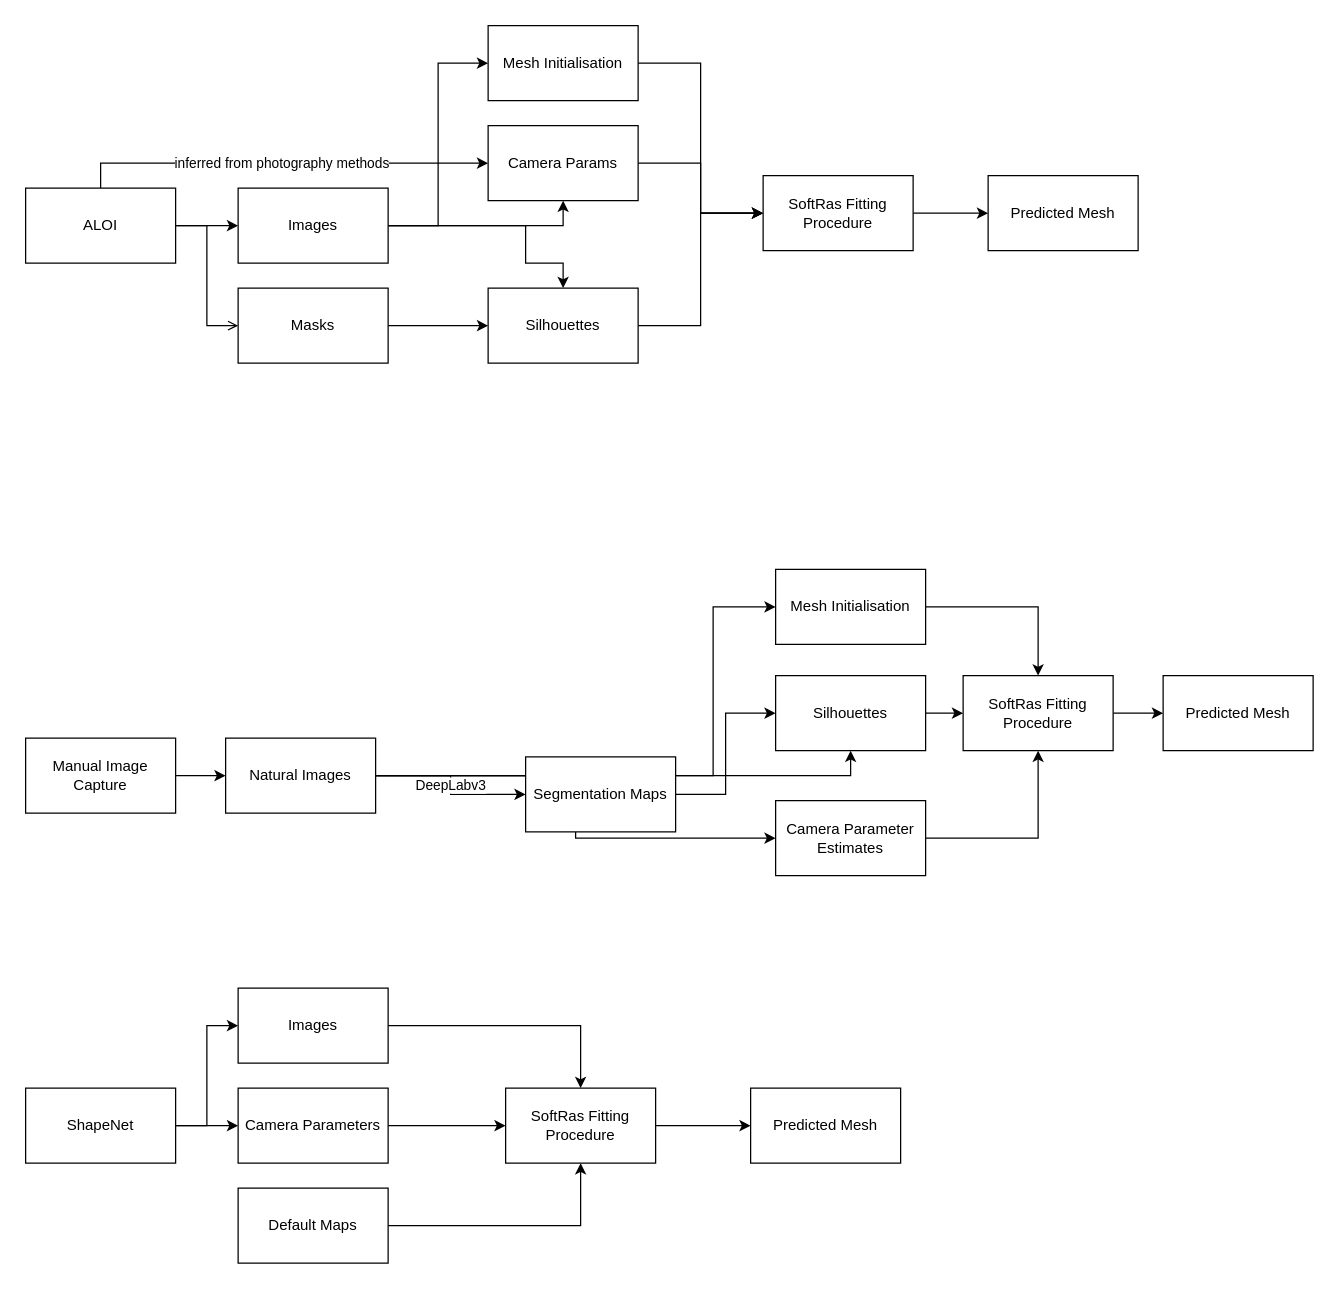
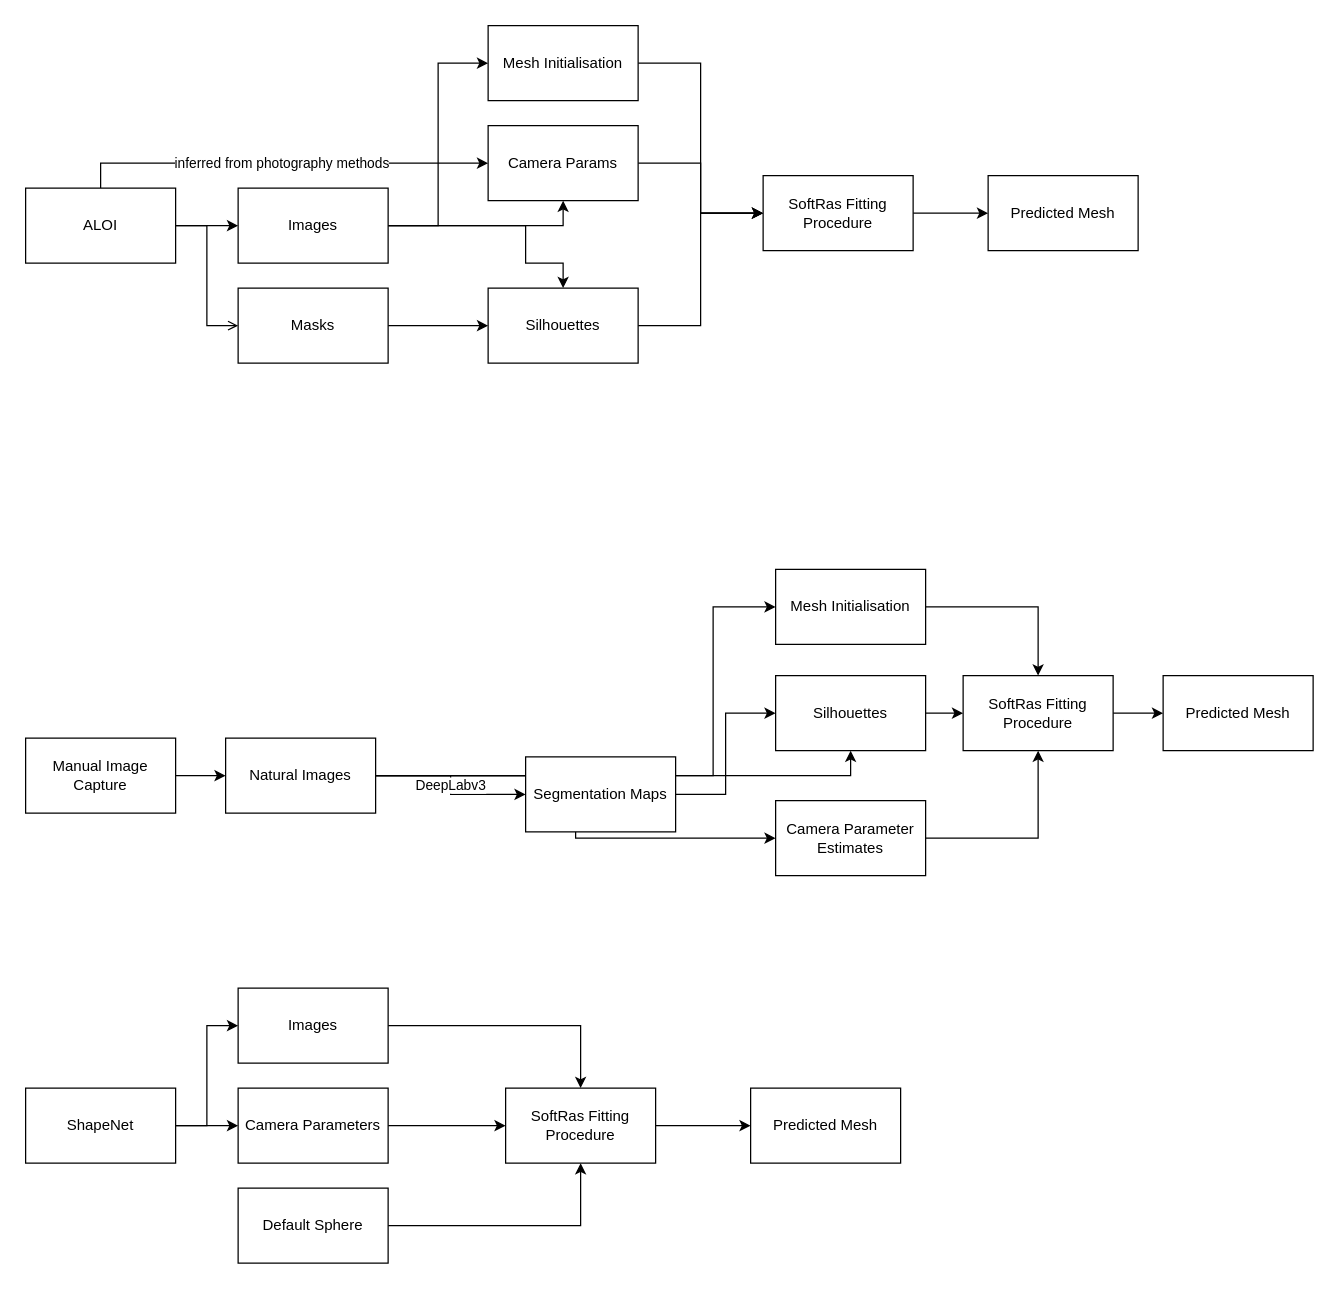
(313, 1226) -> (313, 1226)
